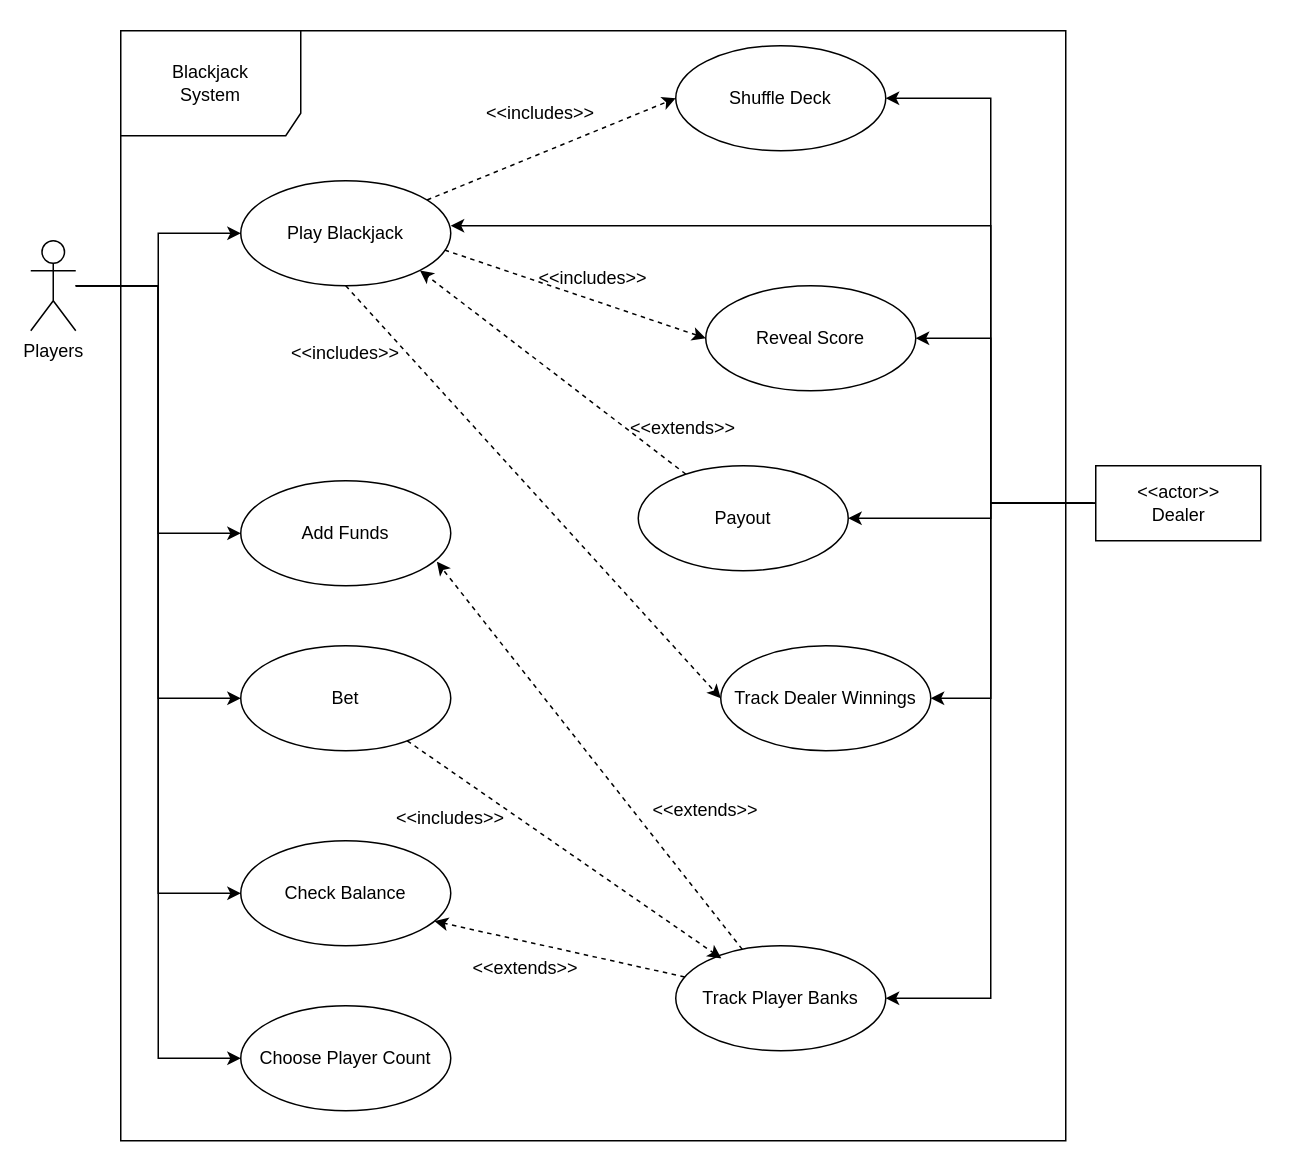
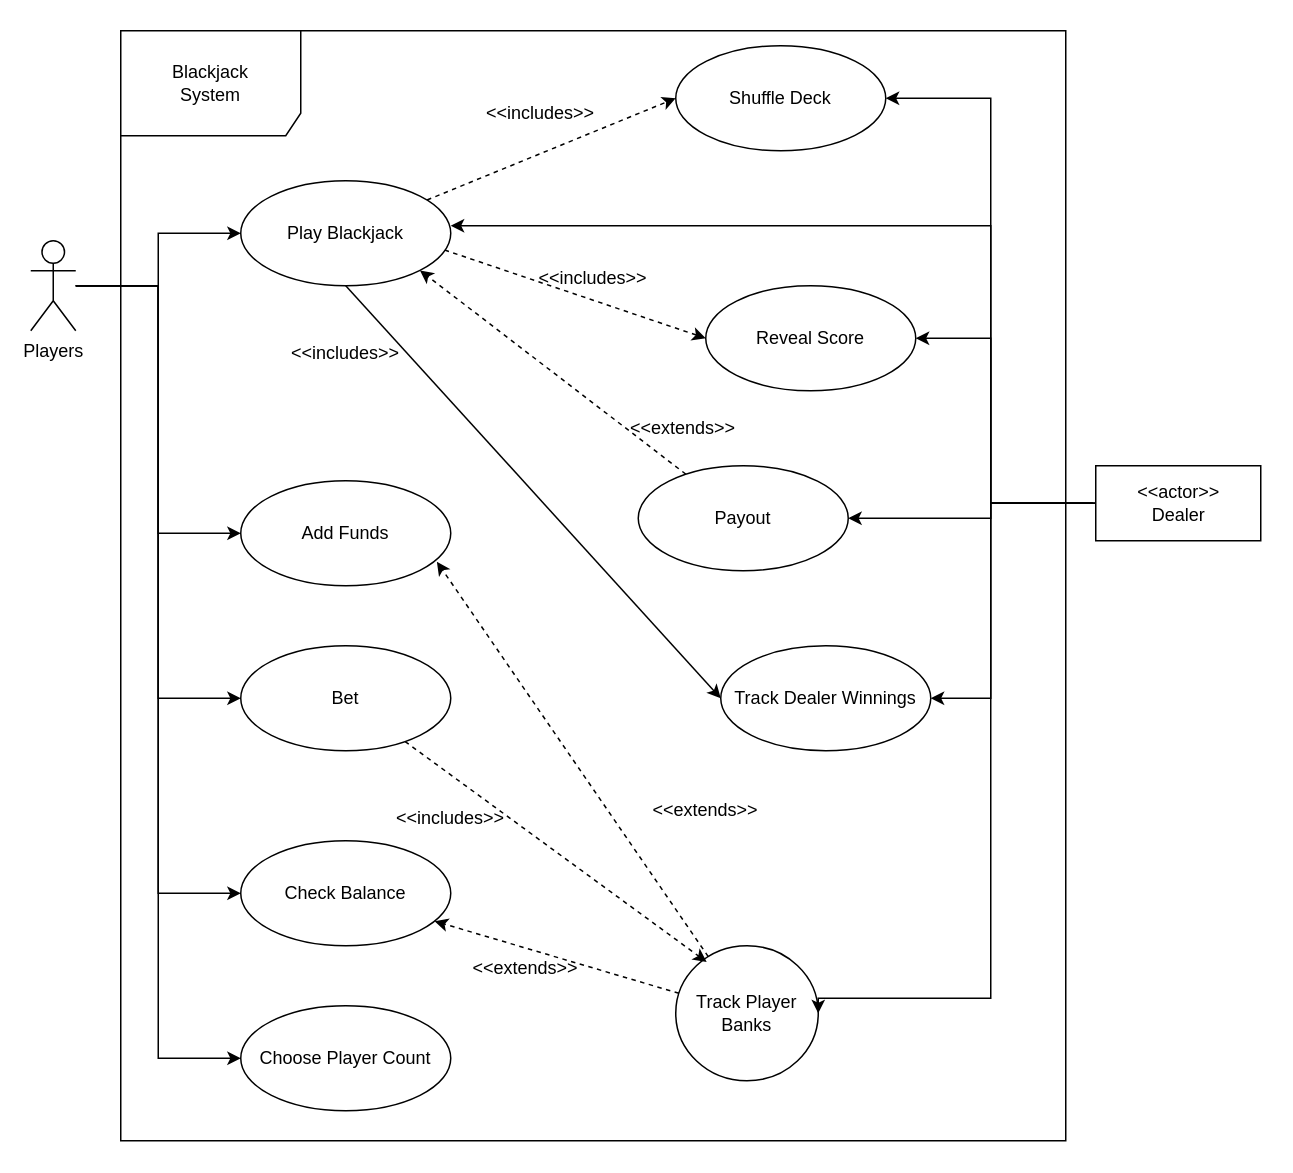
(530, 489) -> (530, 489)
(781, 998) -> (747, 1013)
